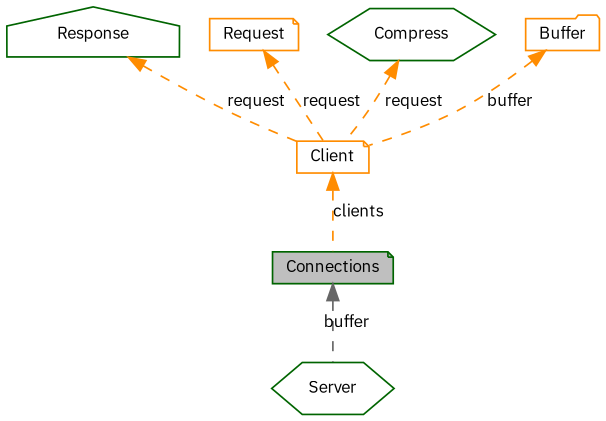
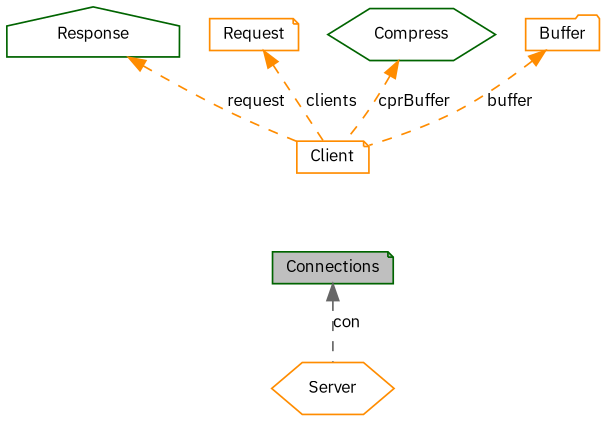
(332, 102) -> (332, 102)
(414, 102) -> (414, 102)
(333, 221) -> none
(347, 323) -> (347, 323)
(333, 388) -> (333, 388)
